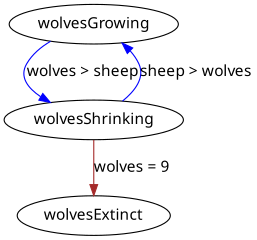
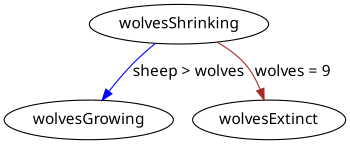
(25, 67) -> none
